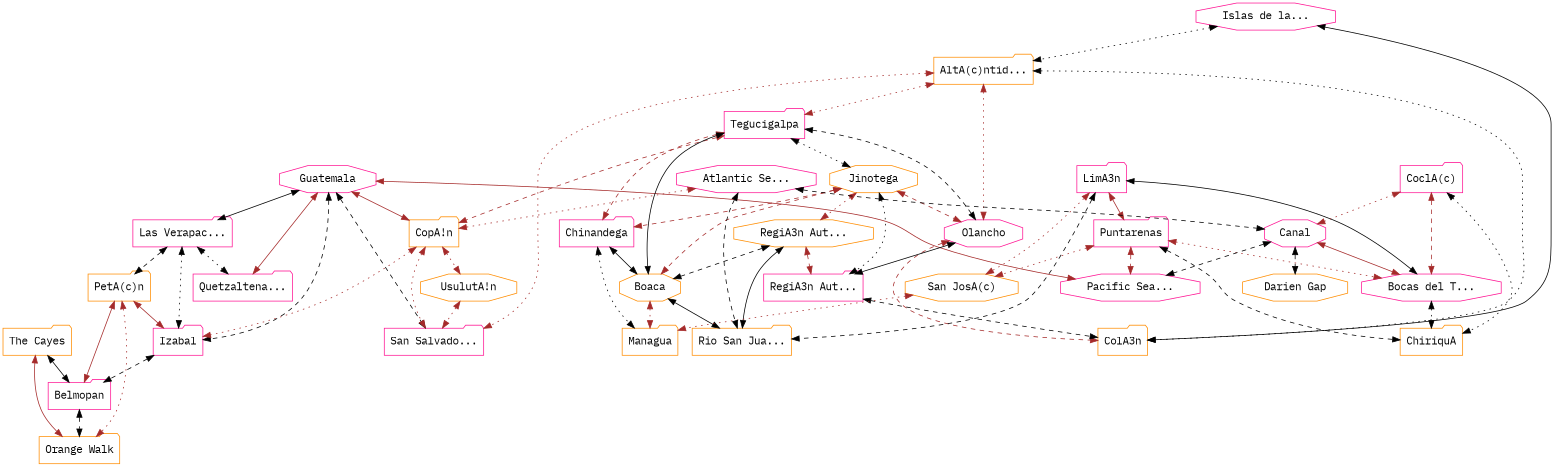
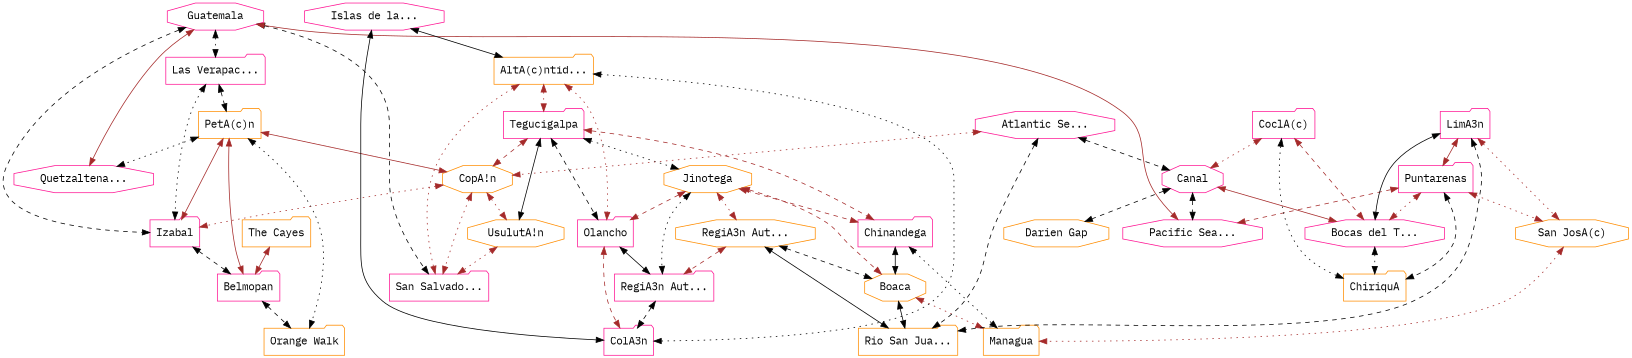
(1125, 44) -> (457, 43)
(658, 187) -> (530, 179)
(259, 205) -> (215, 44)
(380, 206) -> (354, 152)
(434, 233) -> (477, 179)
(984, 233) -> (605, 233)
(213, 261) -> (158, 152)
(243, 288) -> (84, 179)
(1123, 342) -> (629, 342)
(58, 369) -> (263, 260)
(125, 376) -> (318, 221)
(38, 400) -> none
